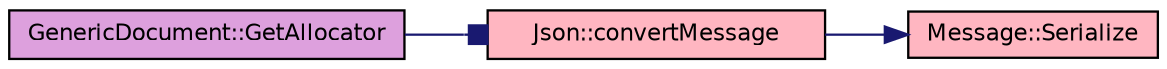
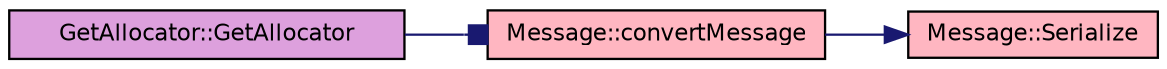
(207, 35) -> (207, 35)
(656, 35) -> (656, 35)
